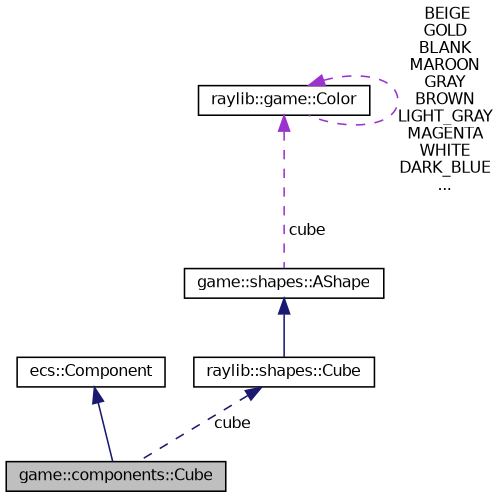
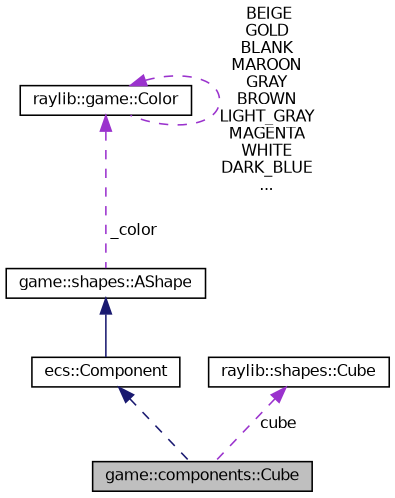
(305, 231) -> (132, 231)
(284, 336) -> (106, 336)
(193, 428) -> (245, 430)
(105, 432) -> (160, 430)
